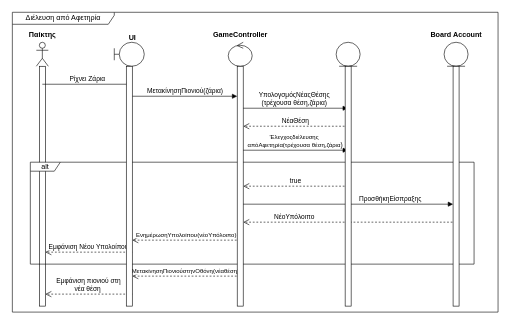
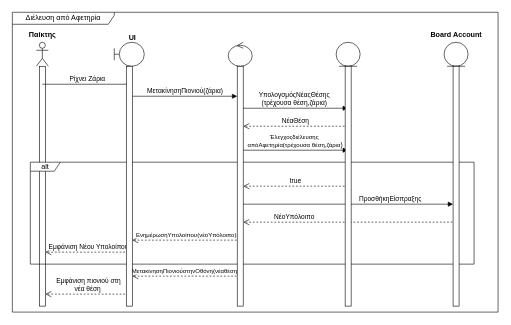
(240, 35) -> none
